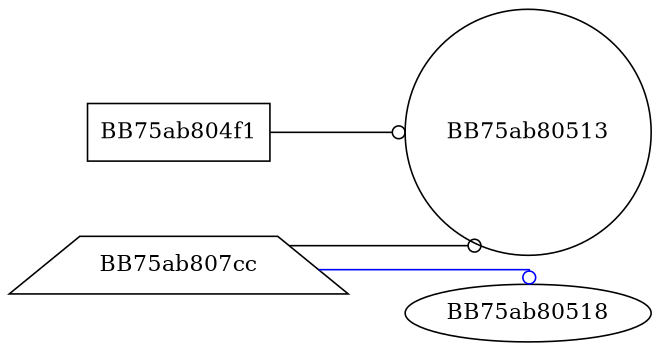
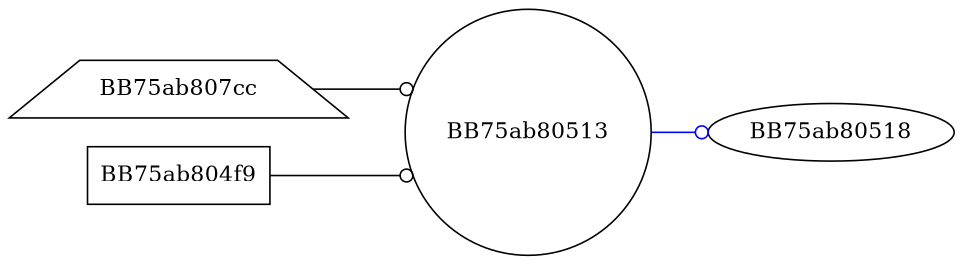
(179, 132) -> (179, 176)
(425, 270) -> (673, 132)
